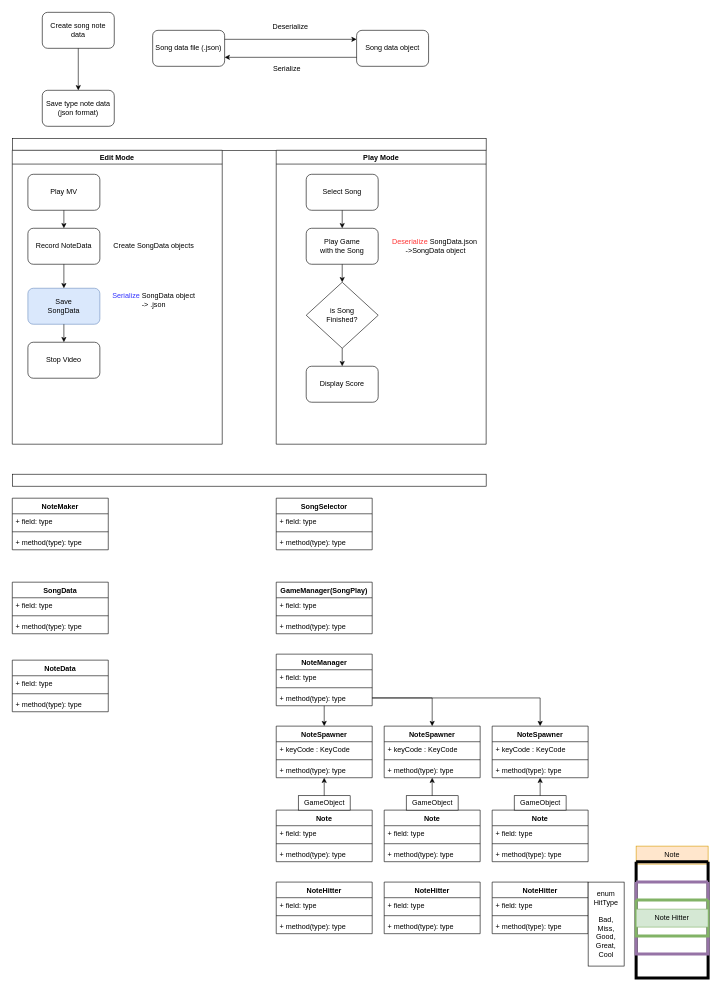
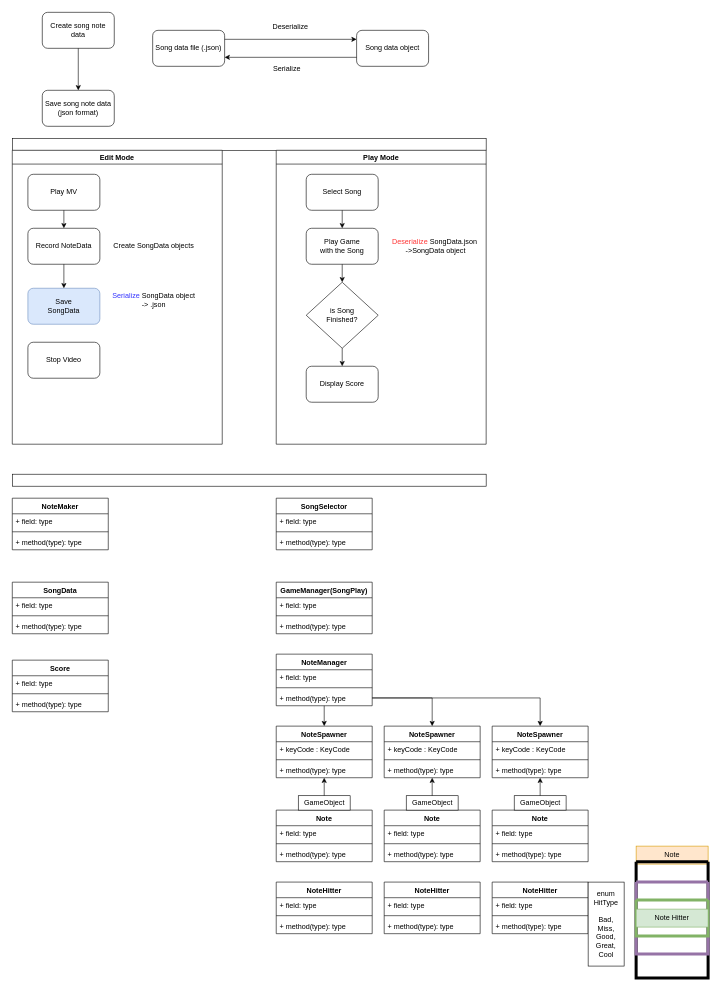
(78, 108) -> (78, 108)
(64, 336) -> none
(60, 668) -> (60, 668)
